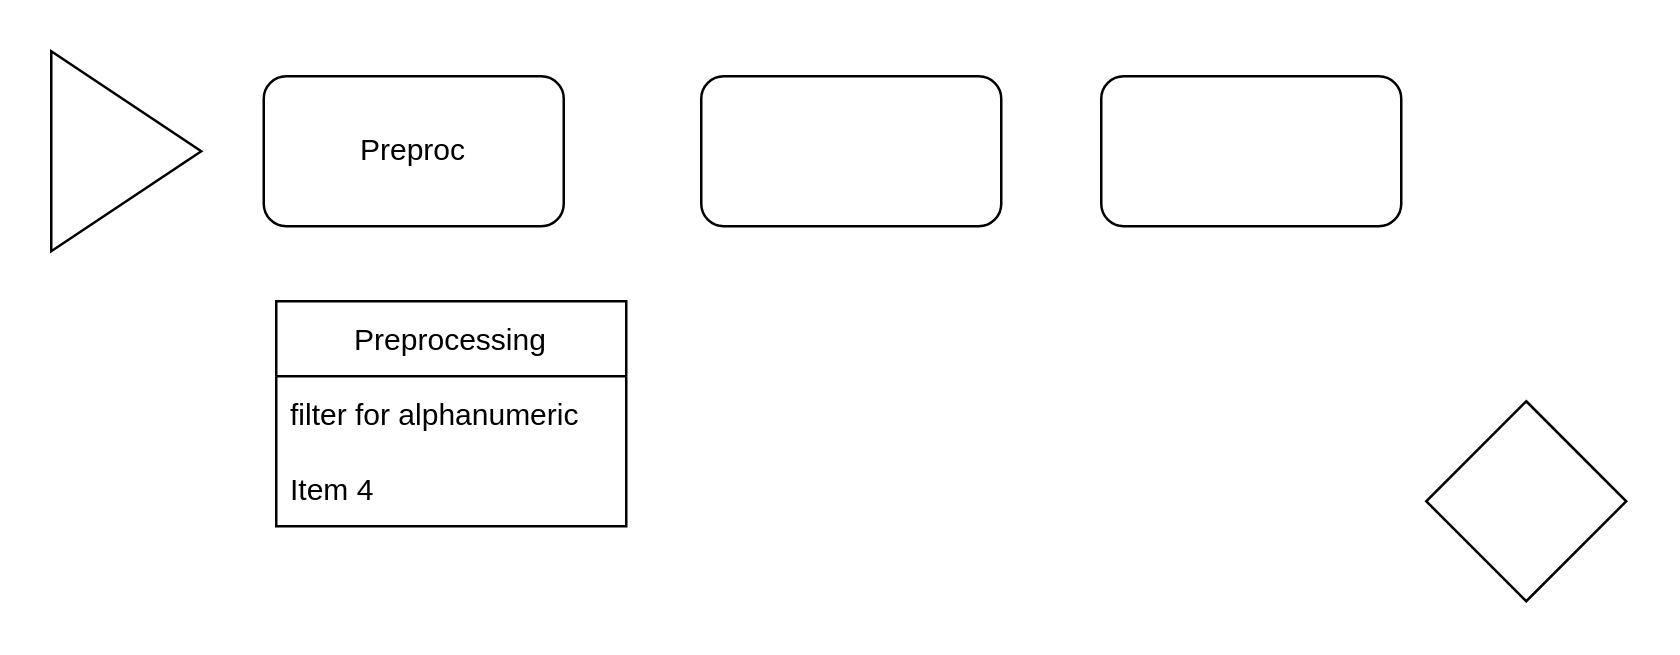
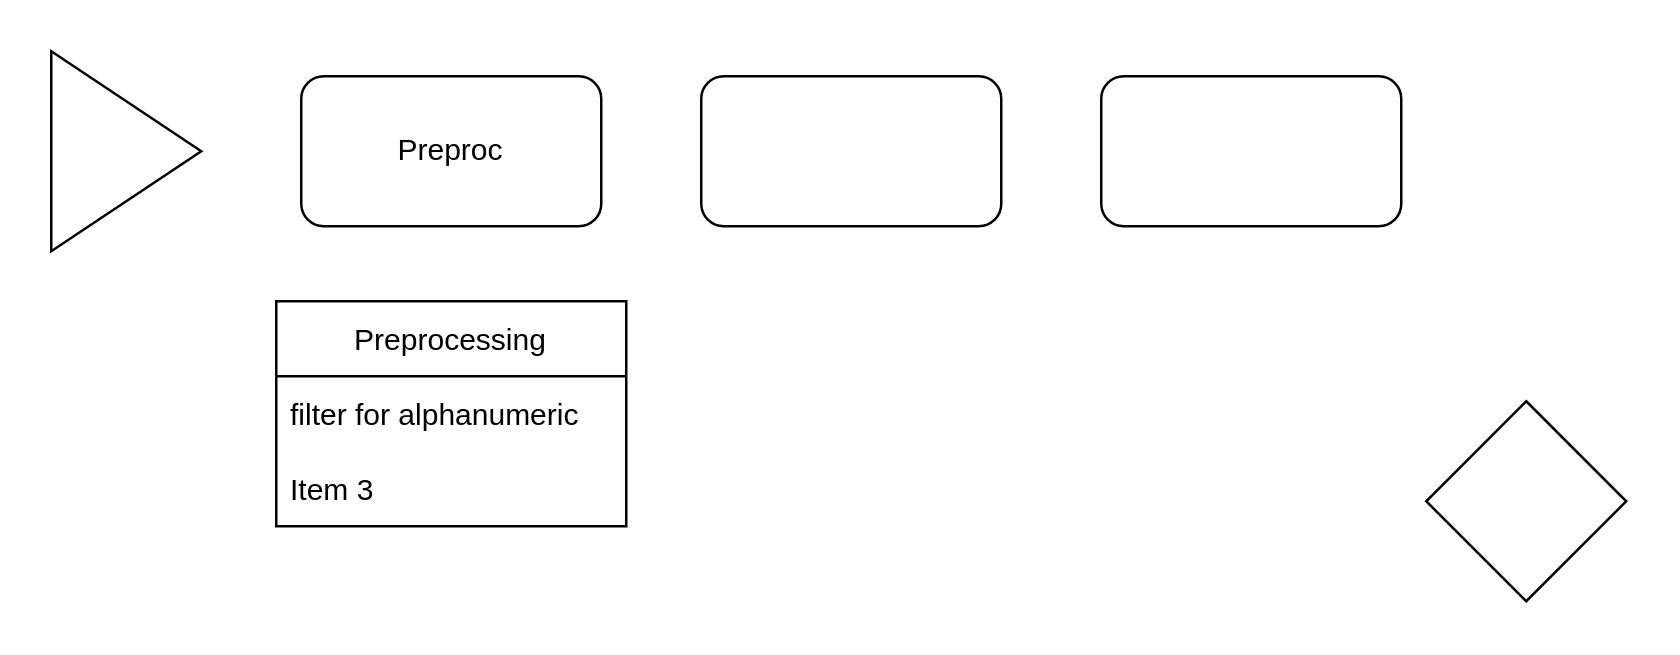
(414, 151) -> (451, 151)
(337, 490) -> (337, 490)
